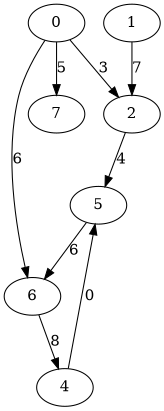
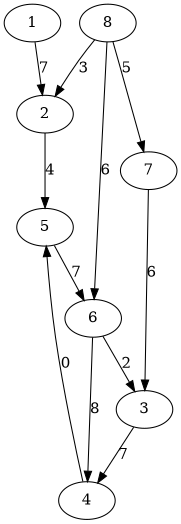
(57, 23) -> (108, 23)
(74, 251) -> (76, 273)
none -> (145, 409)
